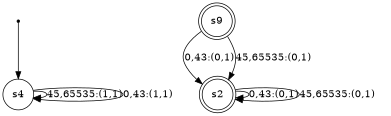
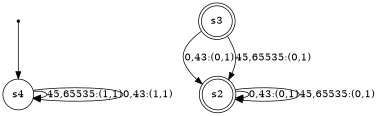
(217, 21) -> (217, 21)
